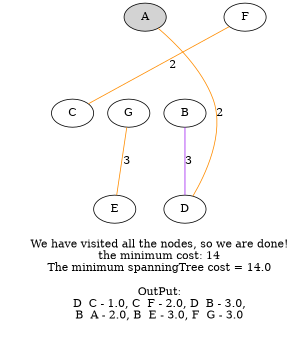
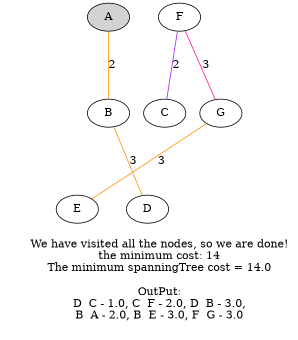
(159, 65) -> (172, 65)
none -> (200, 65)
(214, 105) -> (108, 65)
(185, 161) -> (128, 161)
